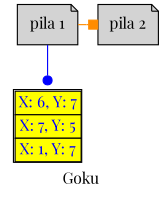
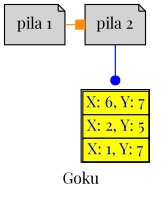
(48, 60) -> (115, 60)
(48, 126) -> (116, 126)
